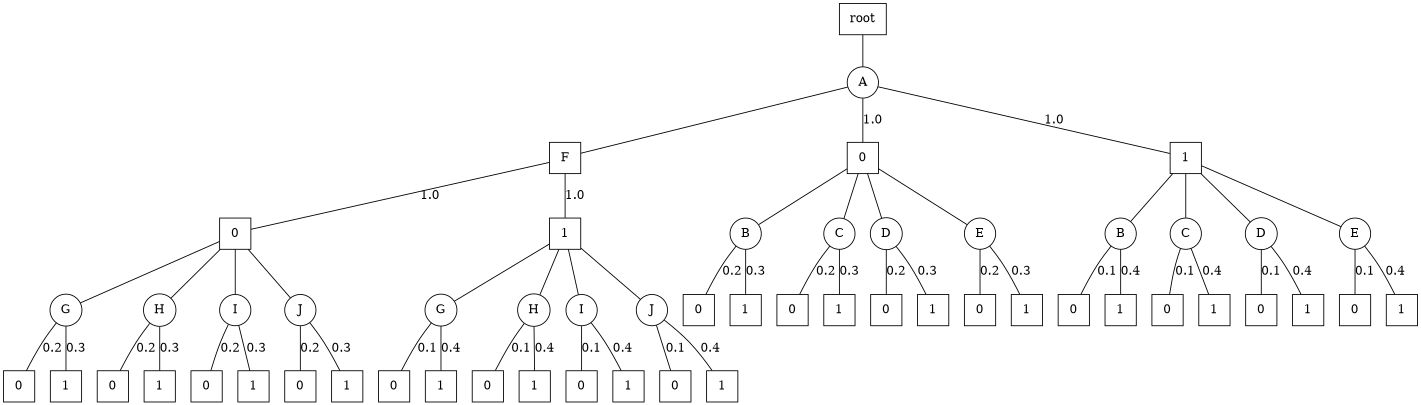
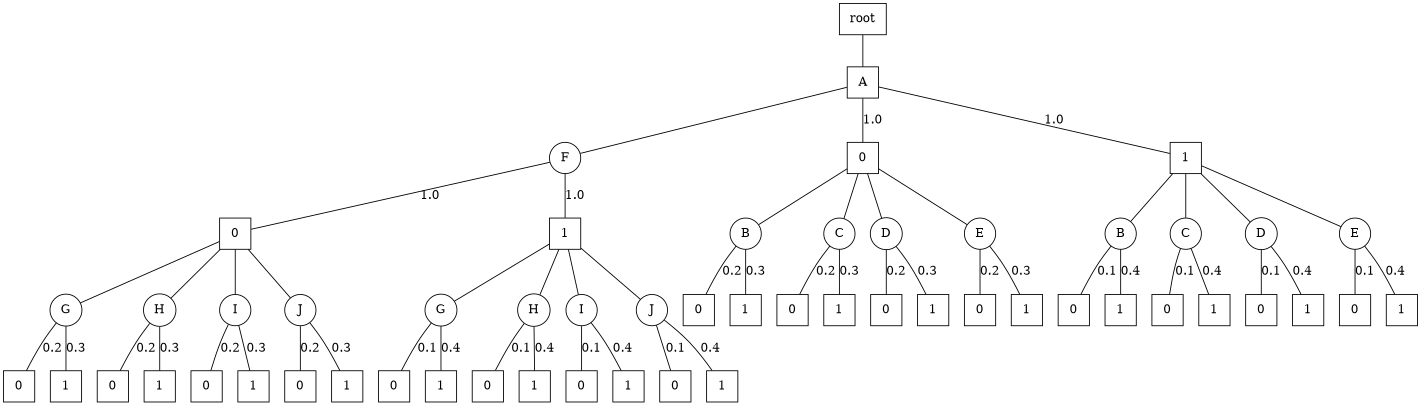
(863, 82) -> (863, 82)
(565, 158) -> (565, 158)
